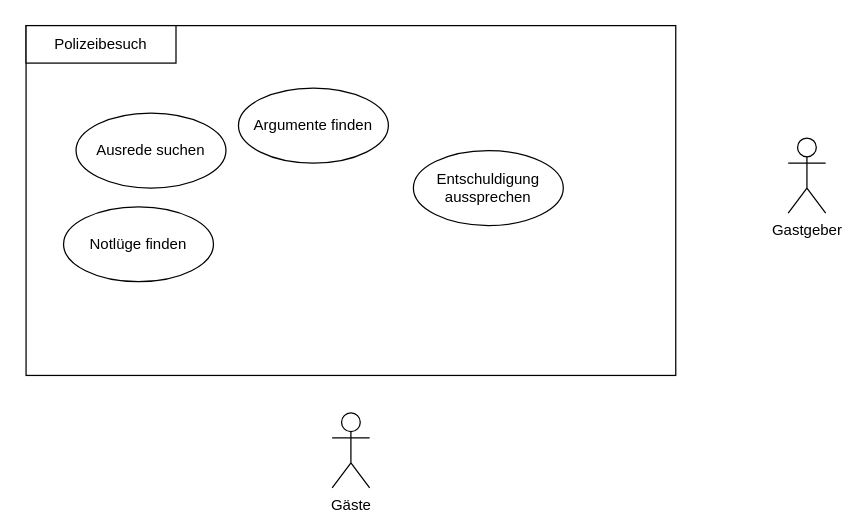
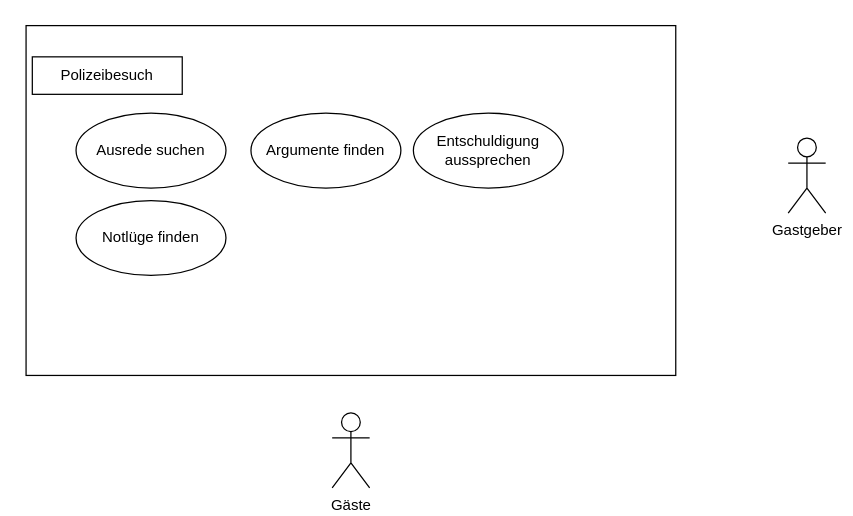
(101, 44) -> (107, 76)
(313, 126) -> (326, 151)
(488, 188) -> (488, 151)
(138, 244) -> (151, 238)
